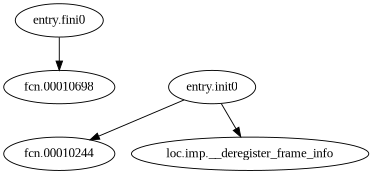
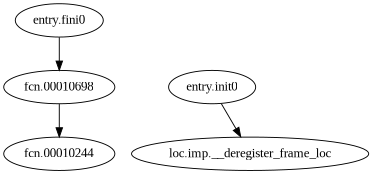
(141, 118) -> (59, 116)
(250, 154) -> (250, 154)
